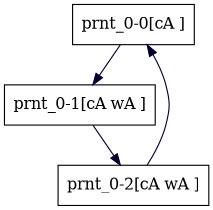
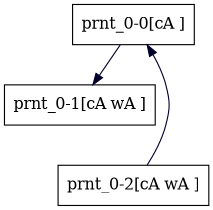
(104, 141) -> none
